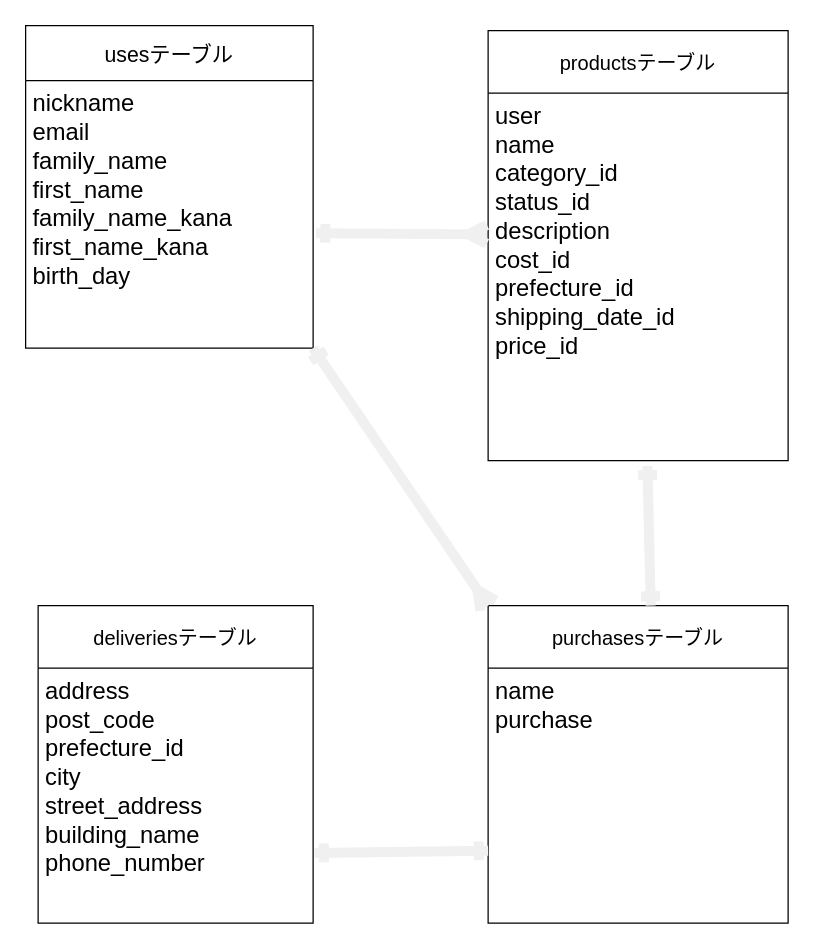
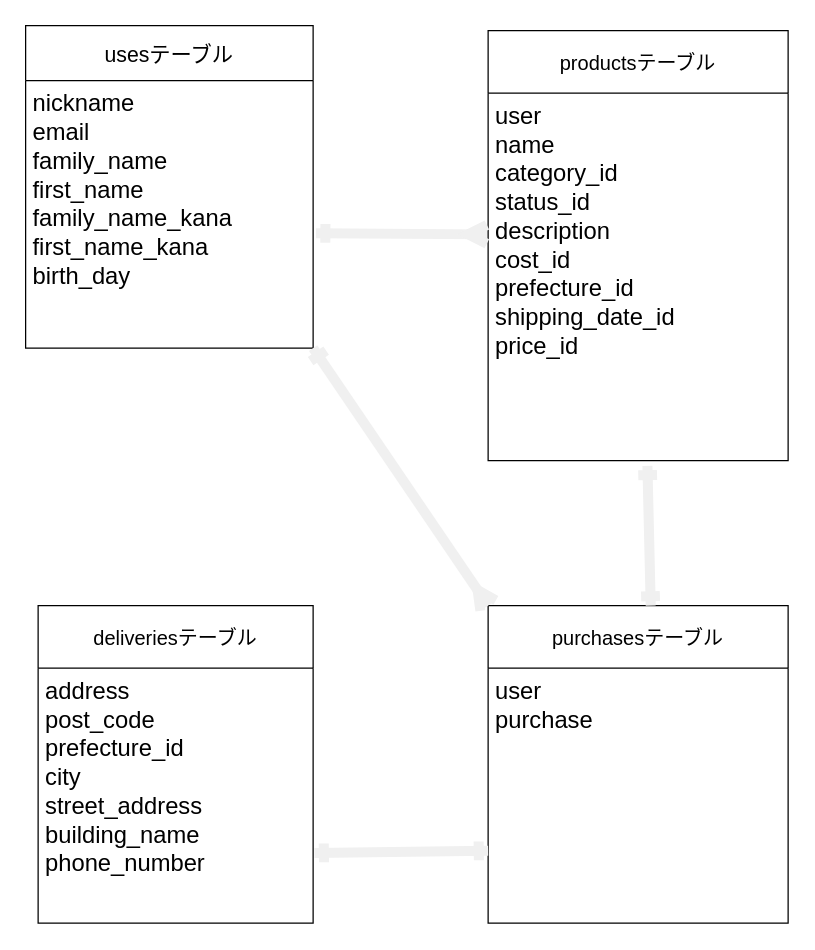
(522, 691) -> (522, 691)
